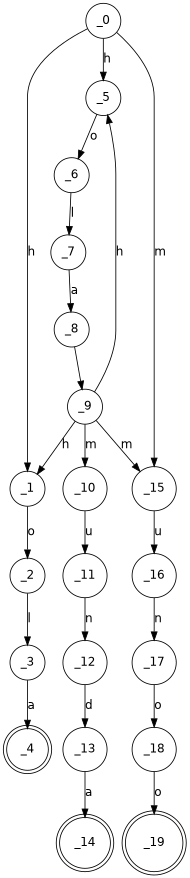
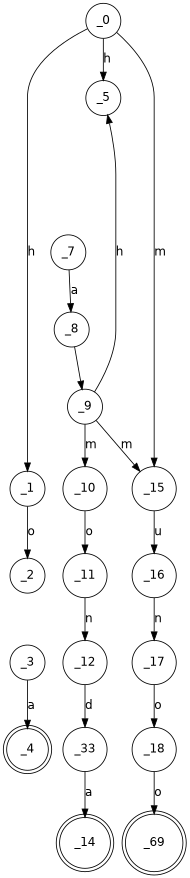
(72, 175) -> none
(59, 444) -> none
(89, 532) -> (89, 532)
(27, 615) -> none
(85, 749) -> (85, 749)
(154, 843) -> (154, 843)
